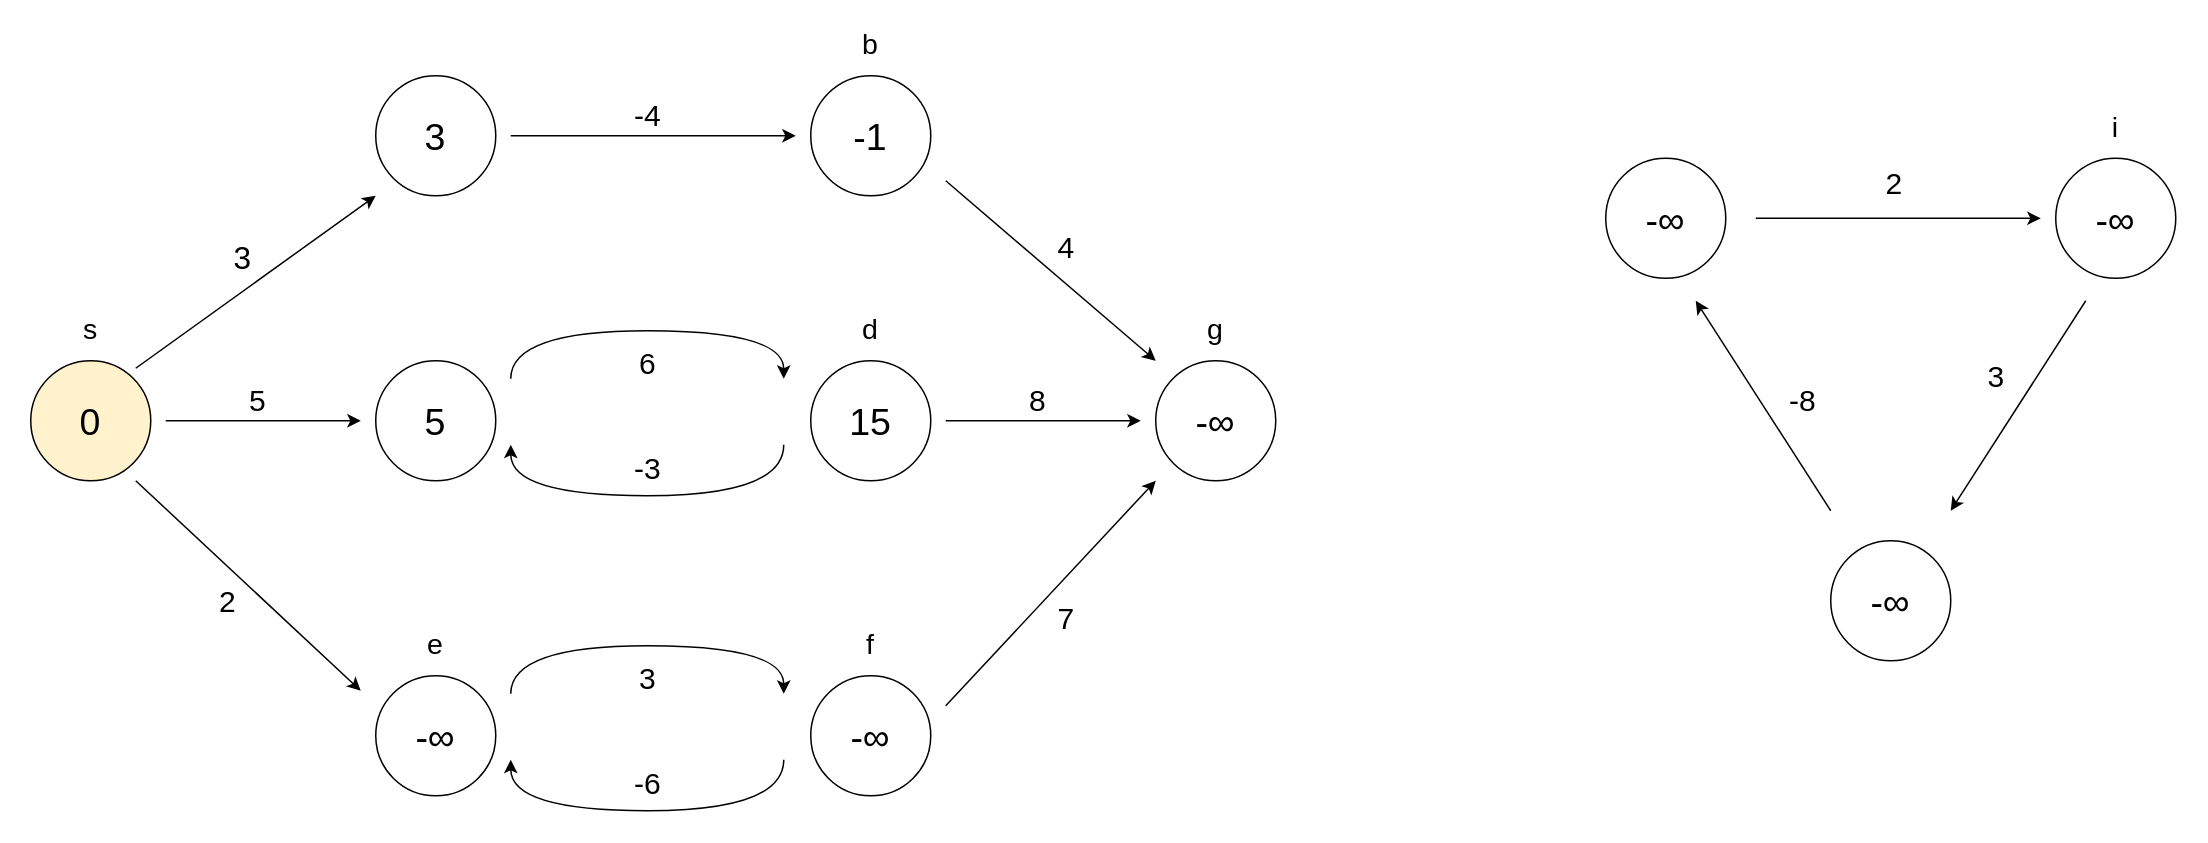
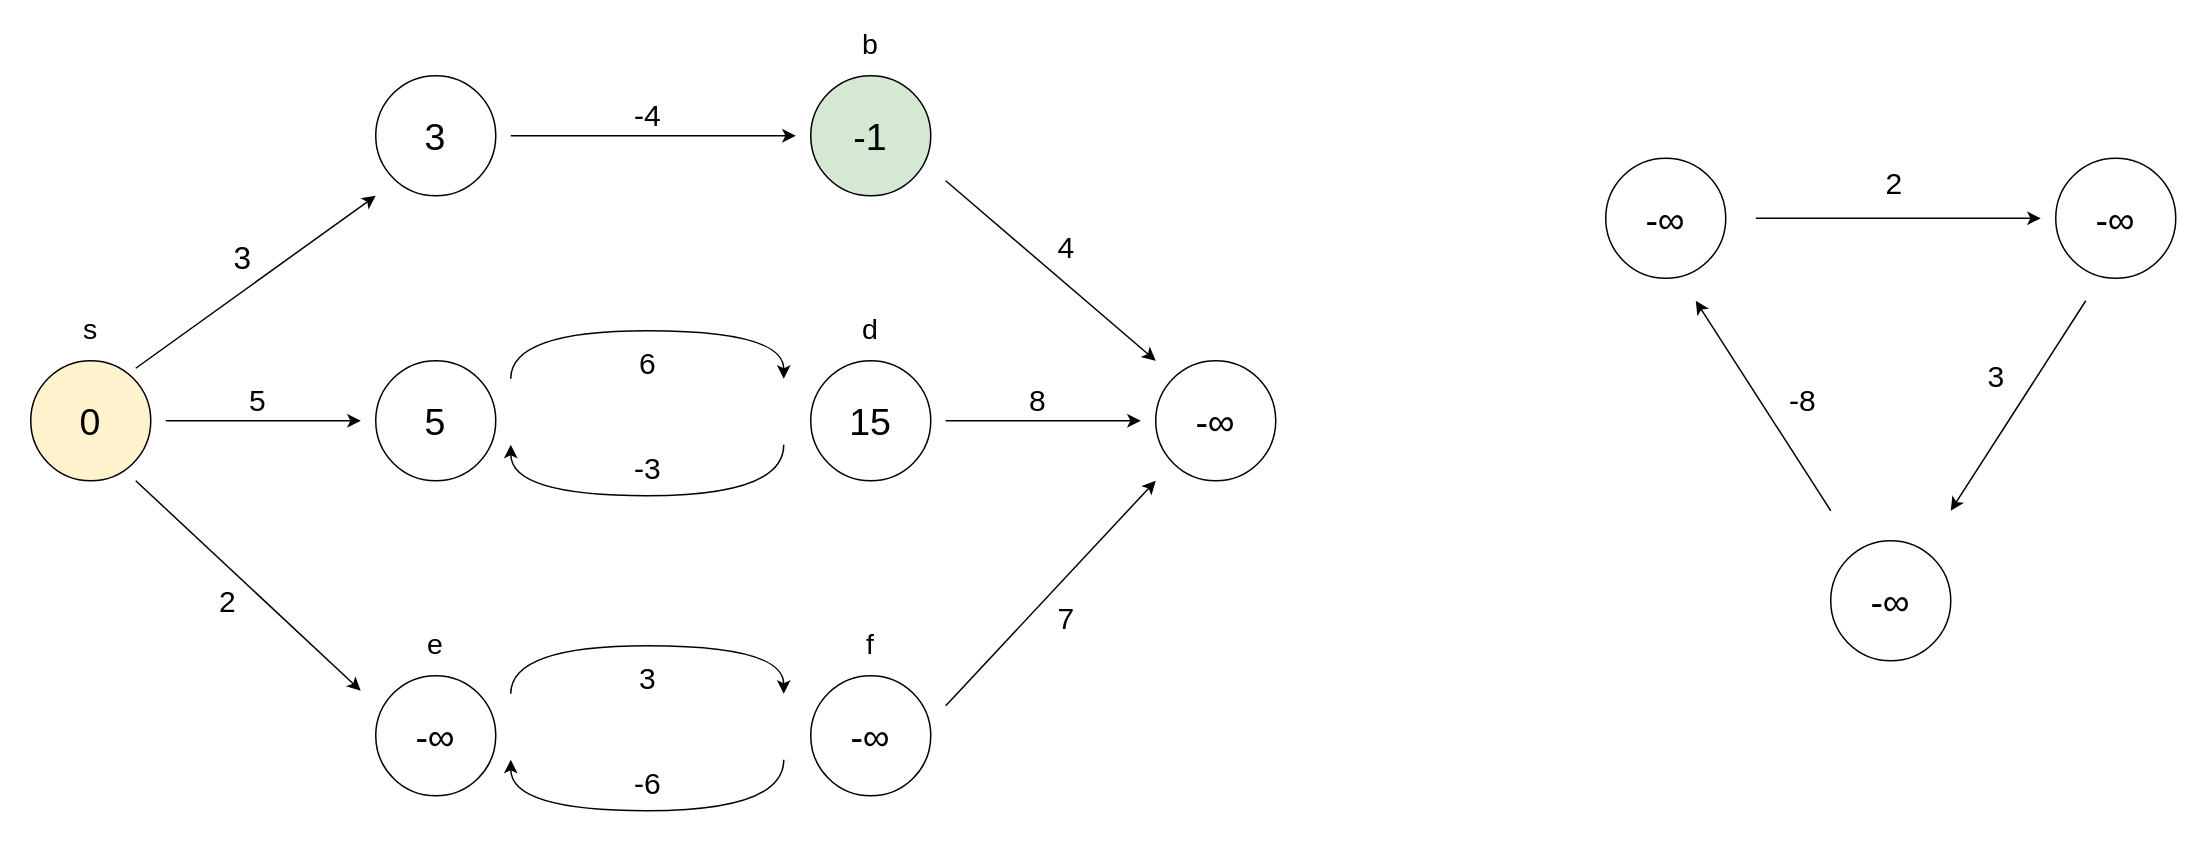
(2116, 128) -> none
(871, 136) -> (871, 136)
(1216, 331) -> none
